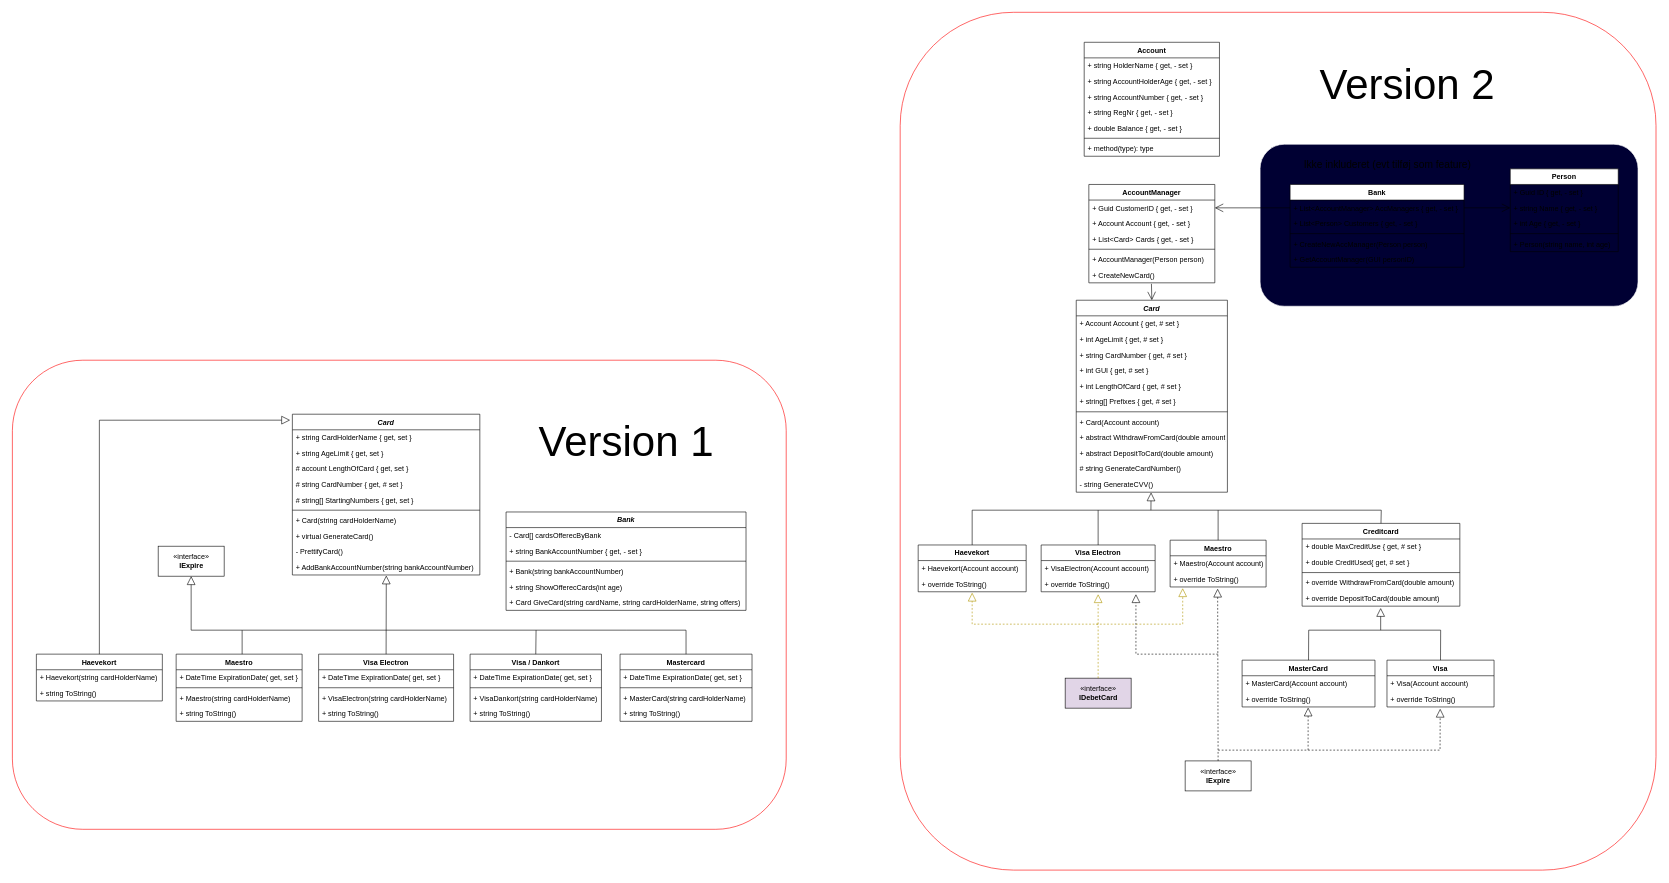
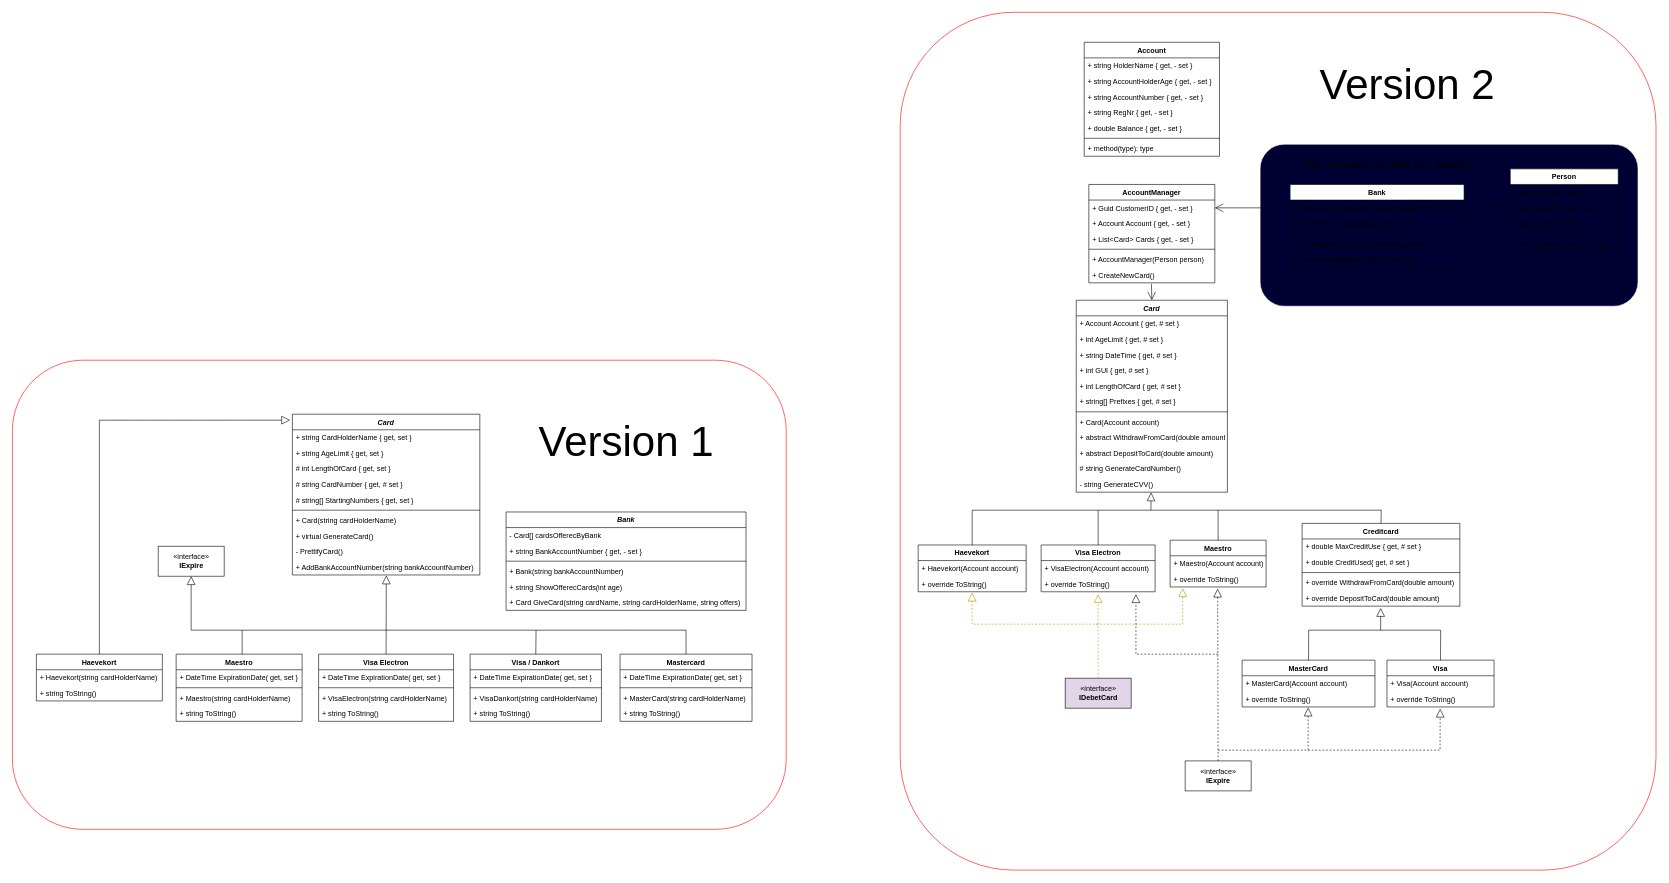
(1141, 355) -> (1136, 355)
(360, 469) -> (351, 469)
